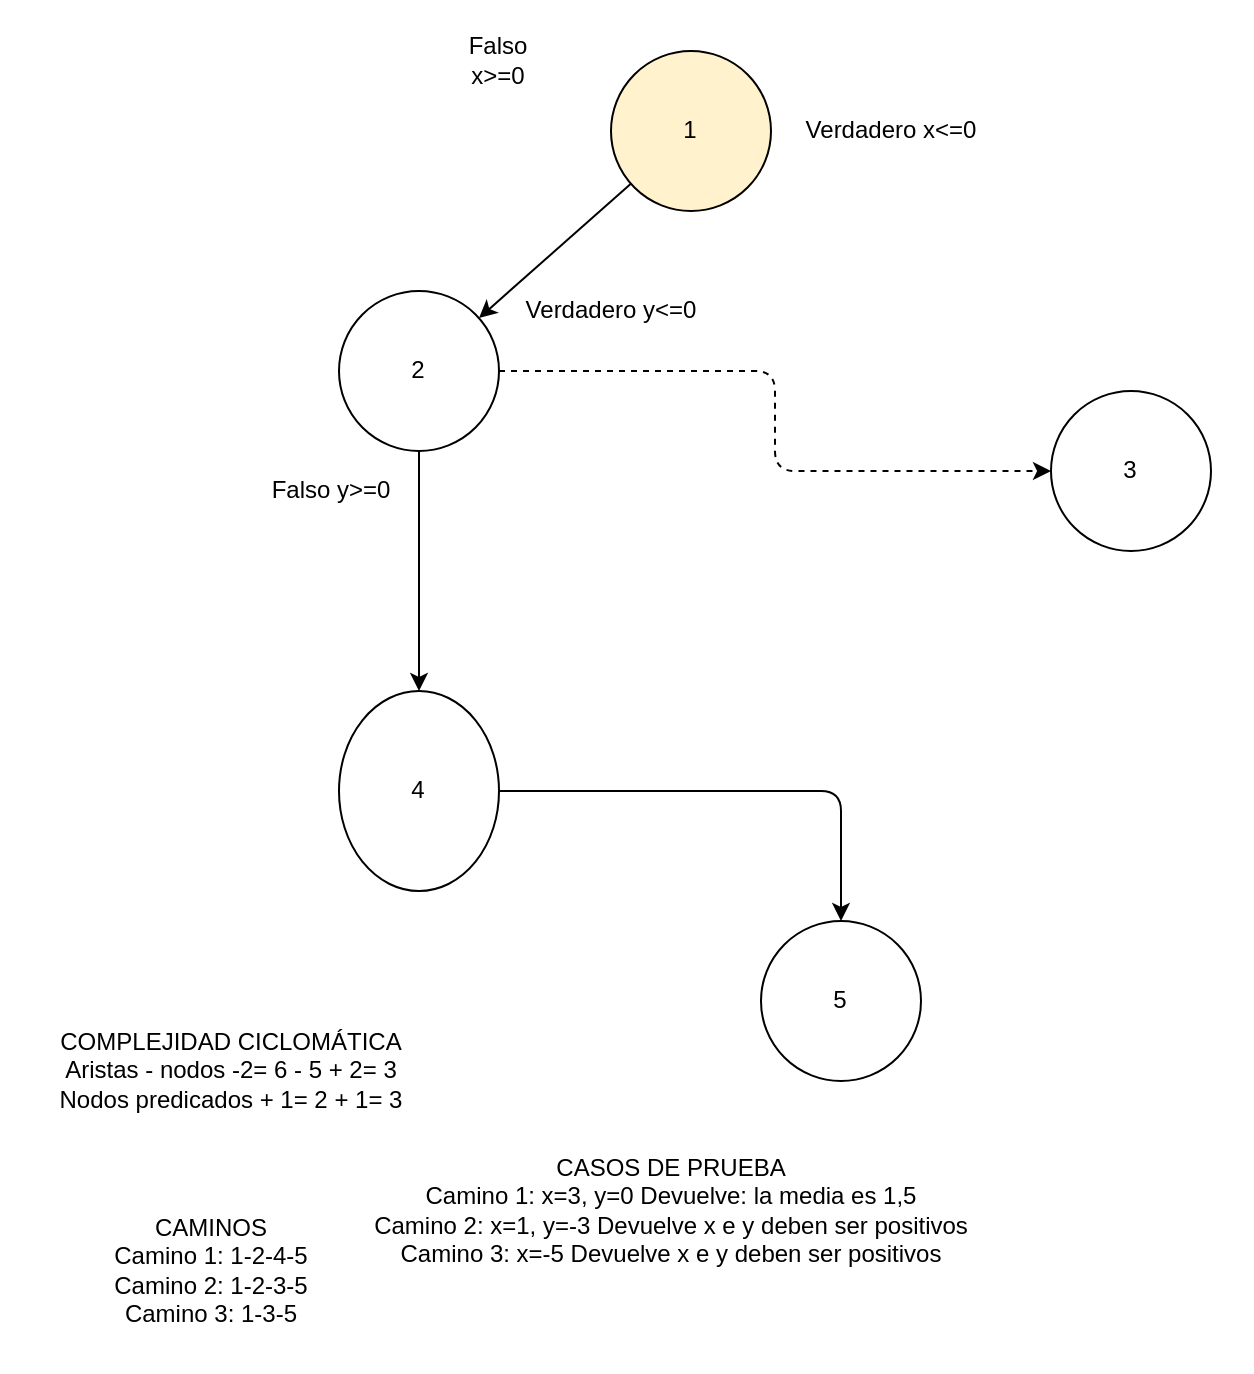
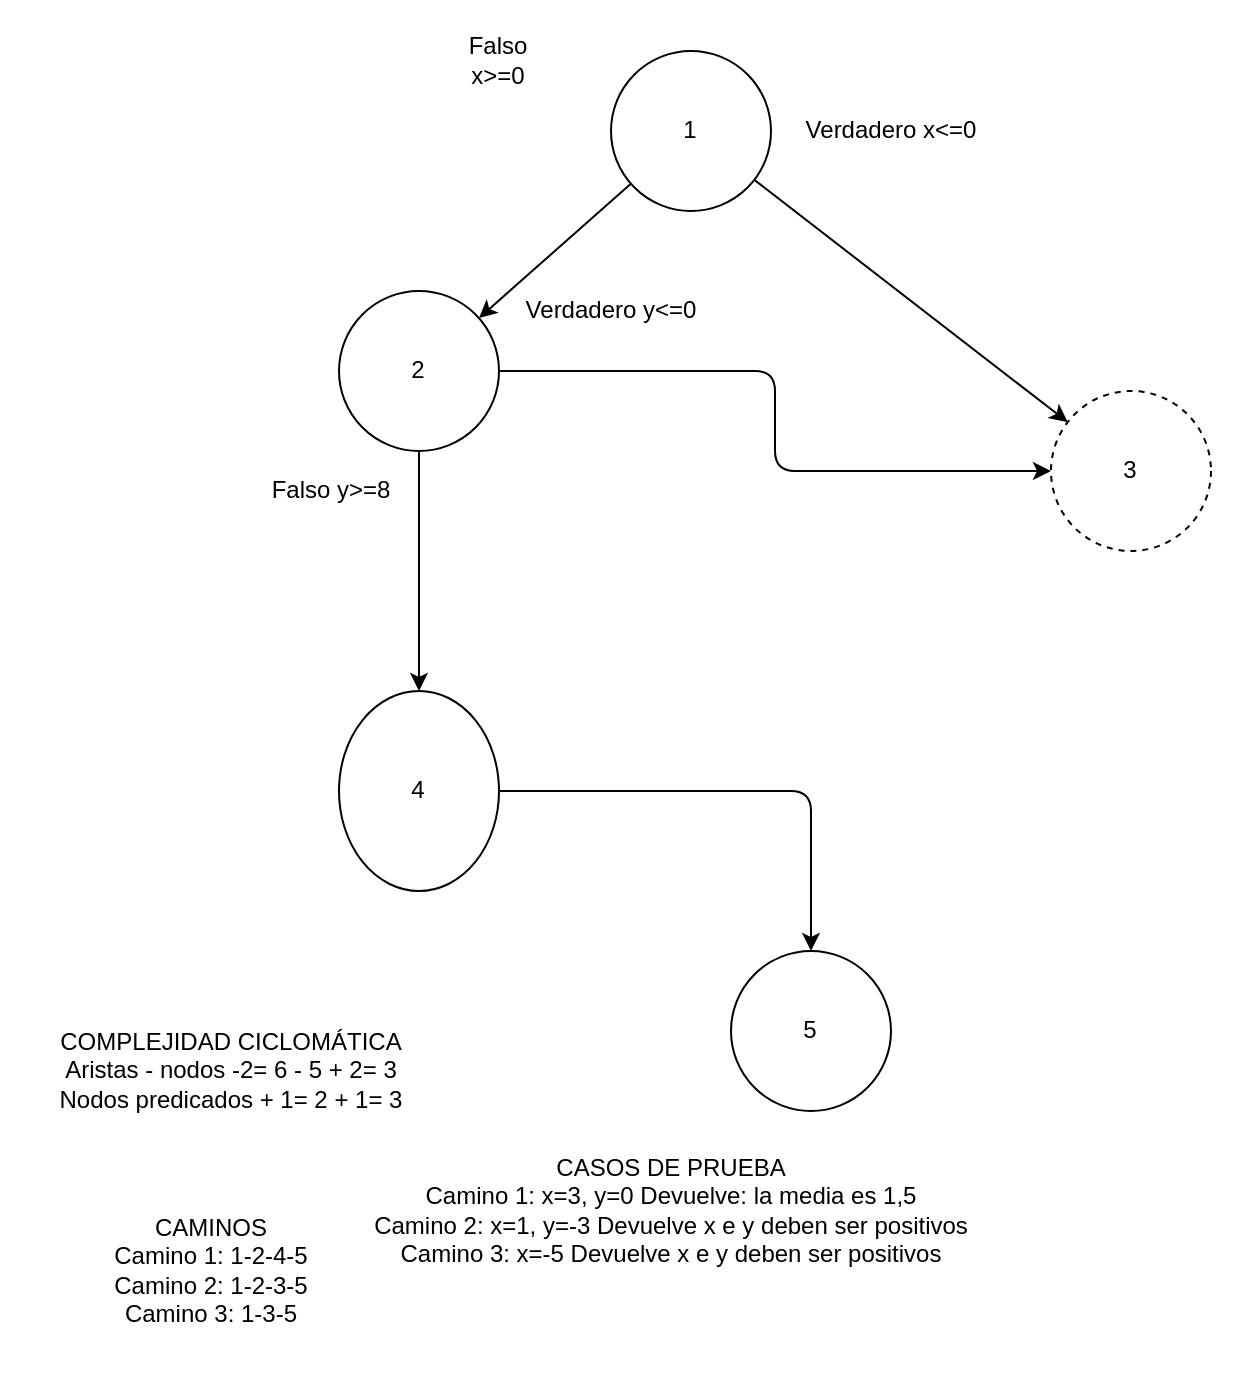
(691, 131) -> (691, 131)
none -> (906, 297)
(775, 416) -> (775, 416)
(1131, 471) -> (1131, 471)
(332, 491) -> (332, 491)
(841, 1001) -> (811, 1031)
